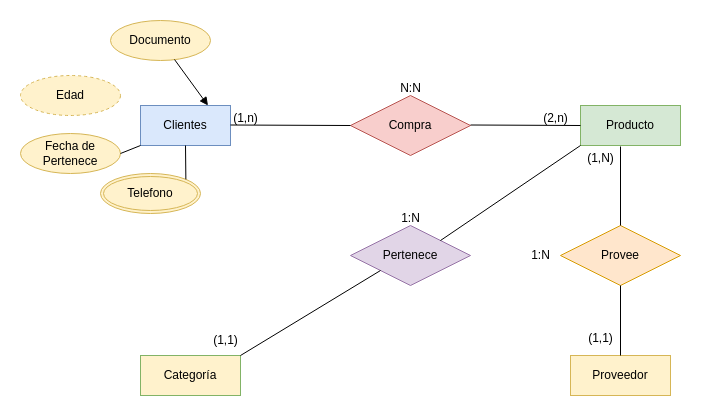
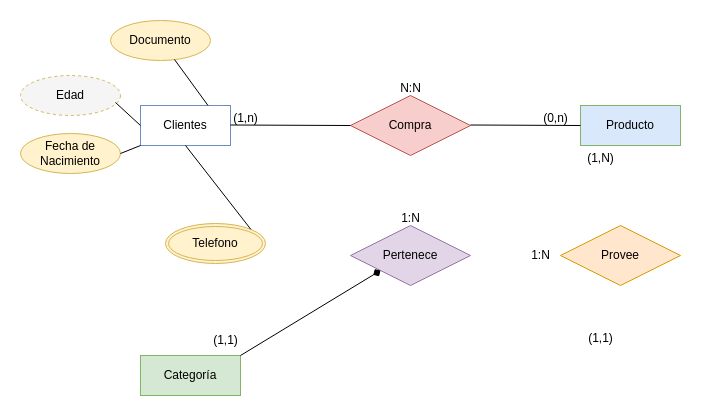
(71, 96) -> (71, 96)
(203, 98) -> (205, 101)
none -> (128, 114)
(556, 119) -> (556, 119)
(186, 126) -> (186, 126)
(631, 126) -> (631, 126)
(71, 154) -> (71, 154)
(621, 186) -> none
(510, 193) -> none
(151, 194) -> (216, 244)
(376, 273) -> (373, 275)
(621, 321) -> none
(191, 376) -> (191, 376)
(621, 376) -> none
